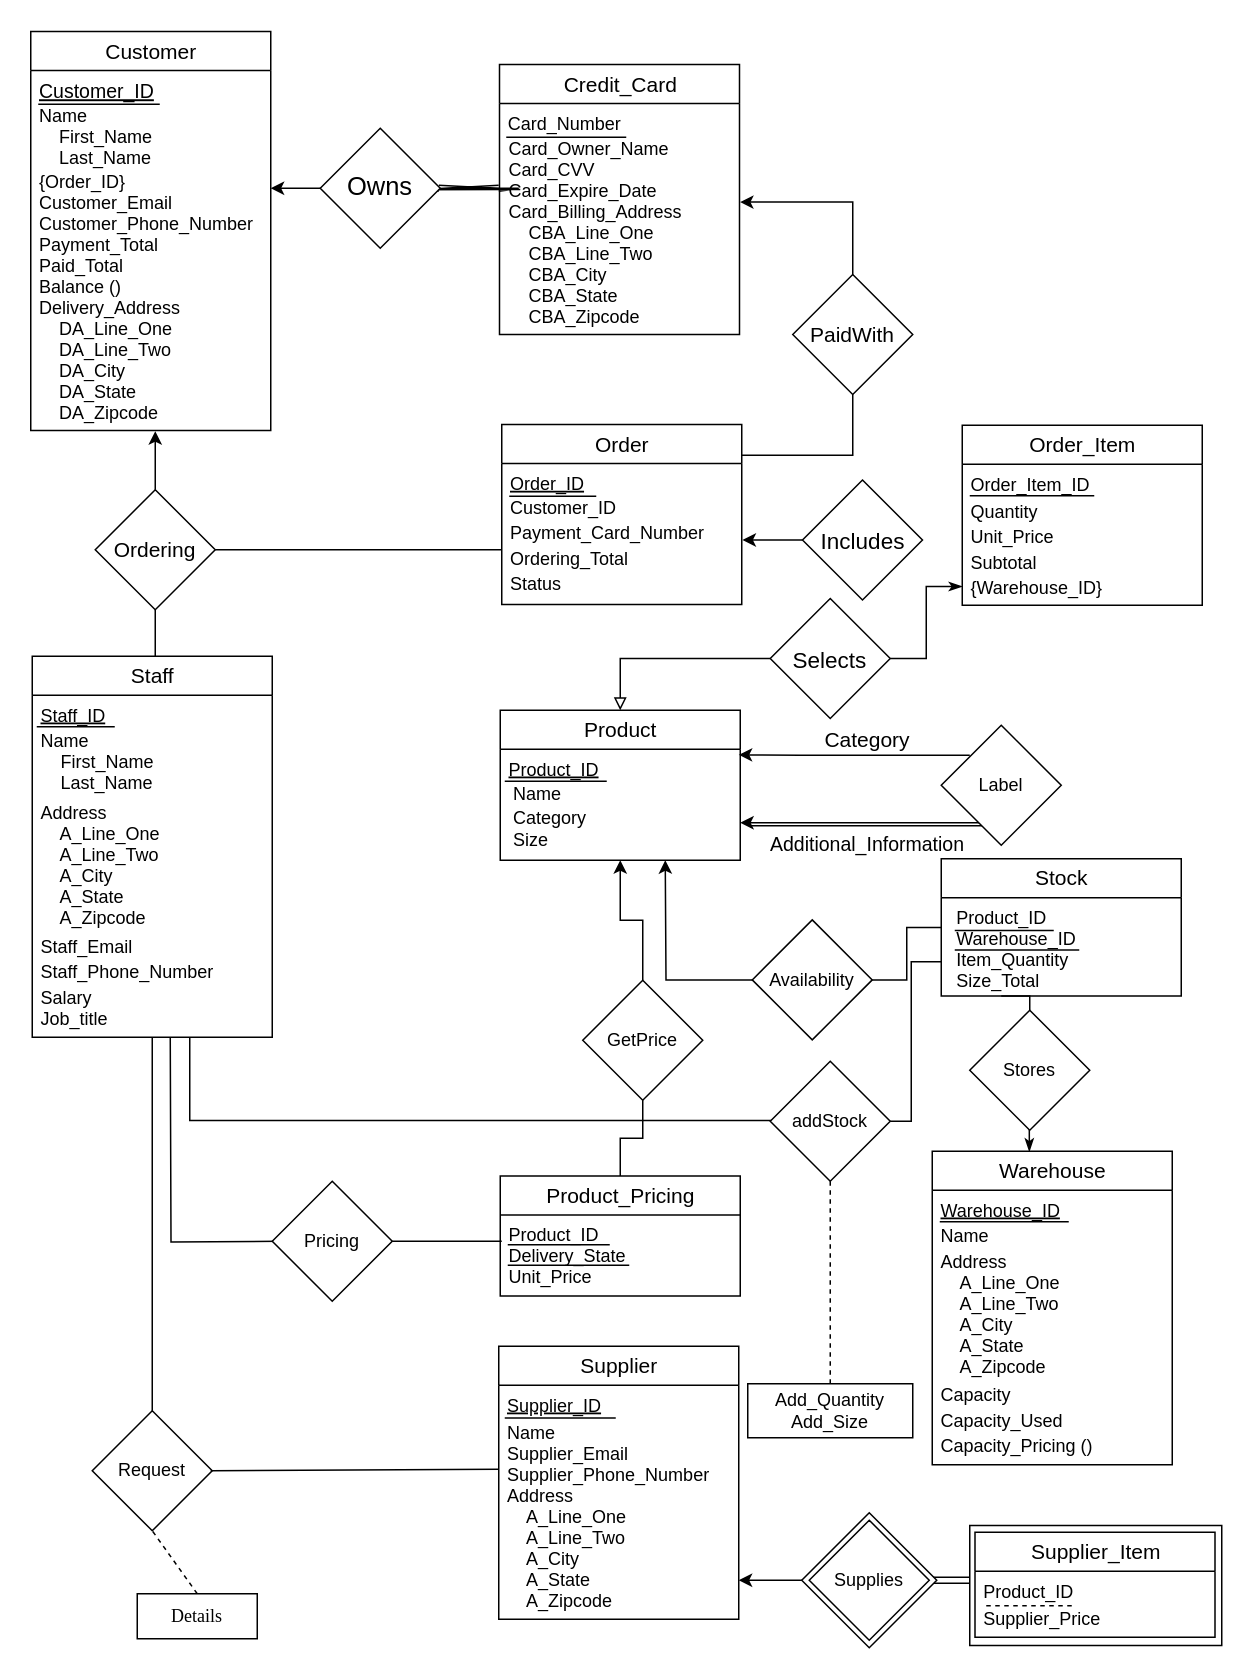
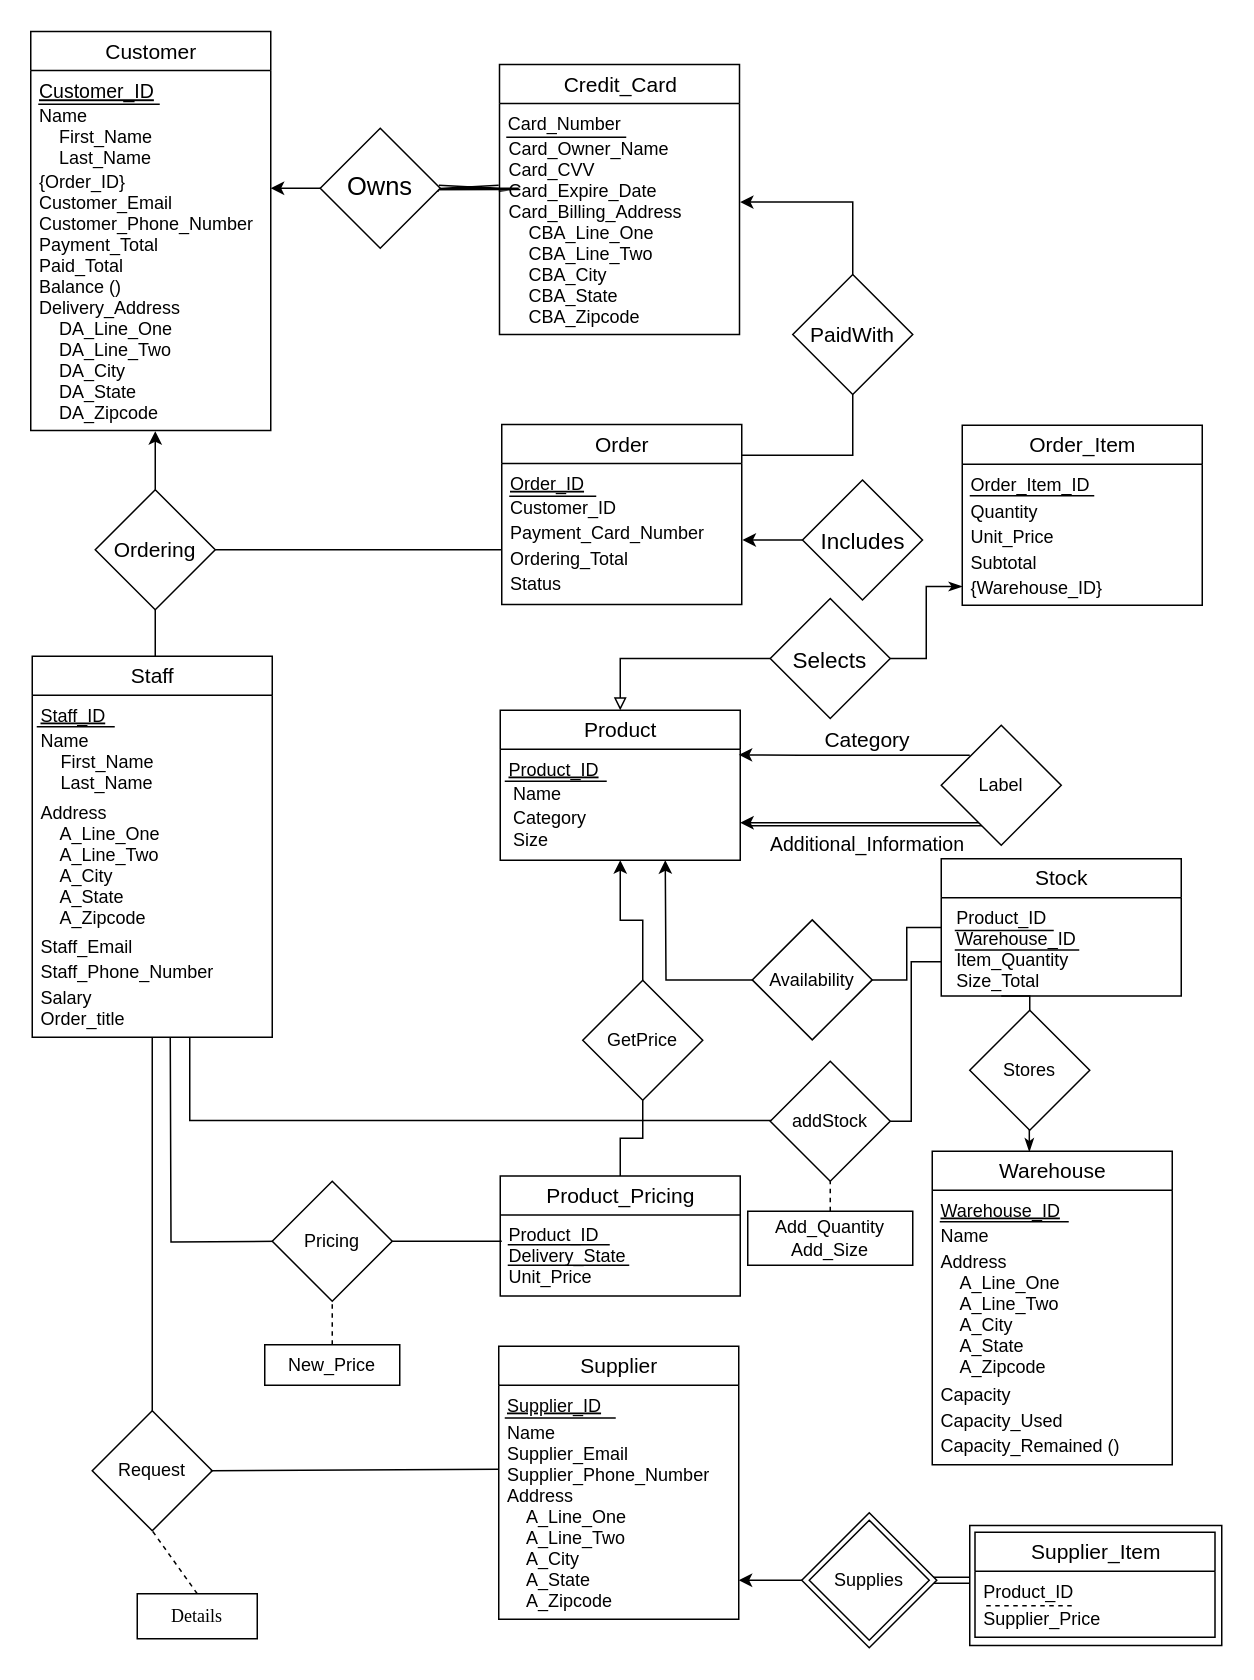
(68, 998) -> (68, 998)
none -> (332, 1324)
none -> (332, 1365)
(830, 1411) -> (830, 1238)
(1027, 1446) -> (1034, 1446)
